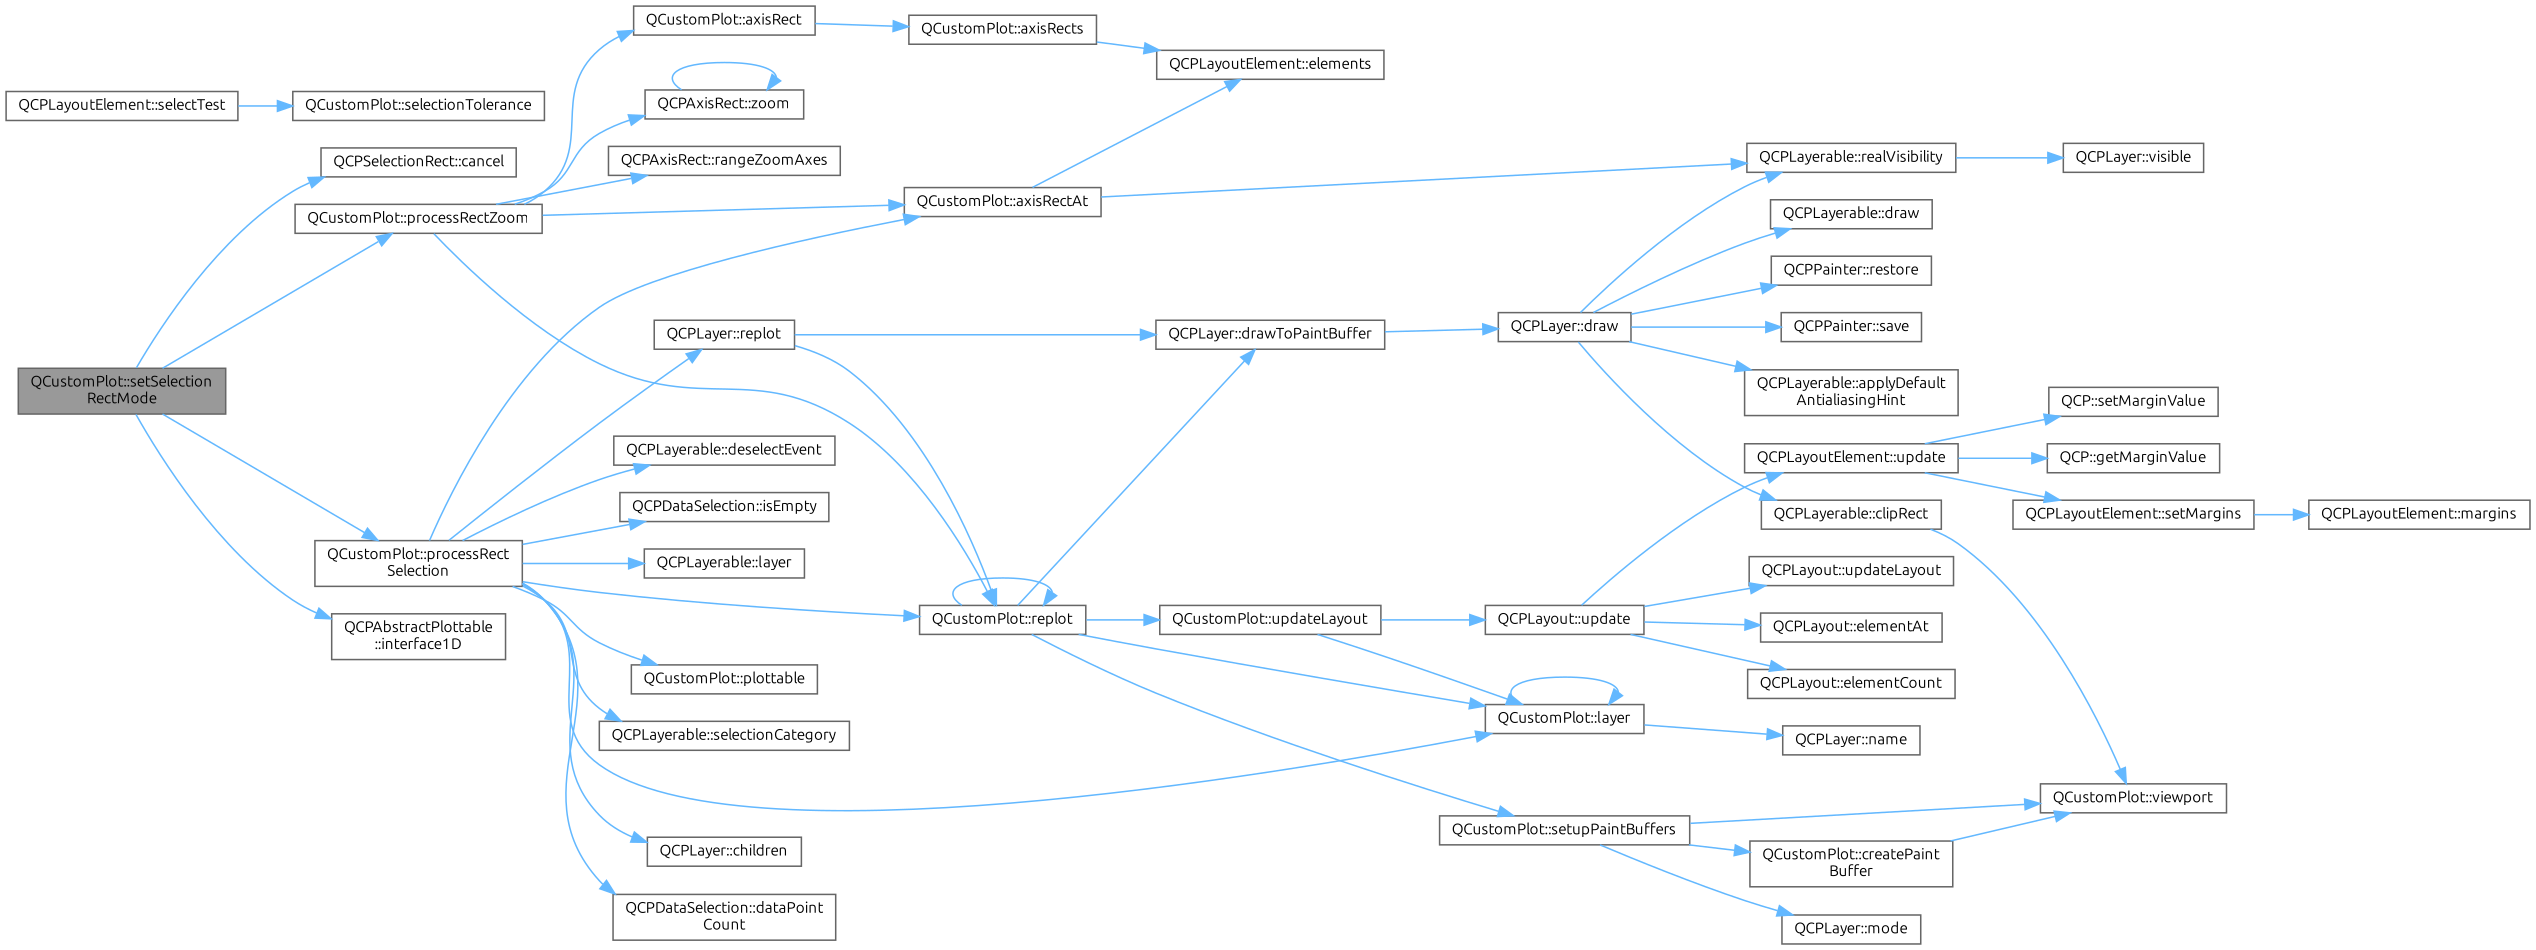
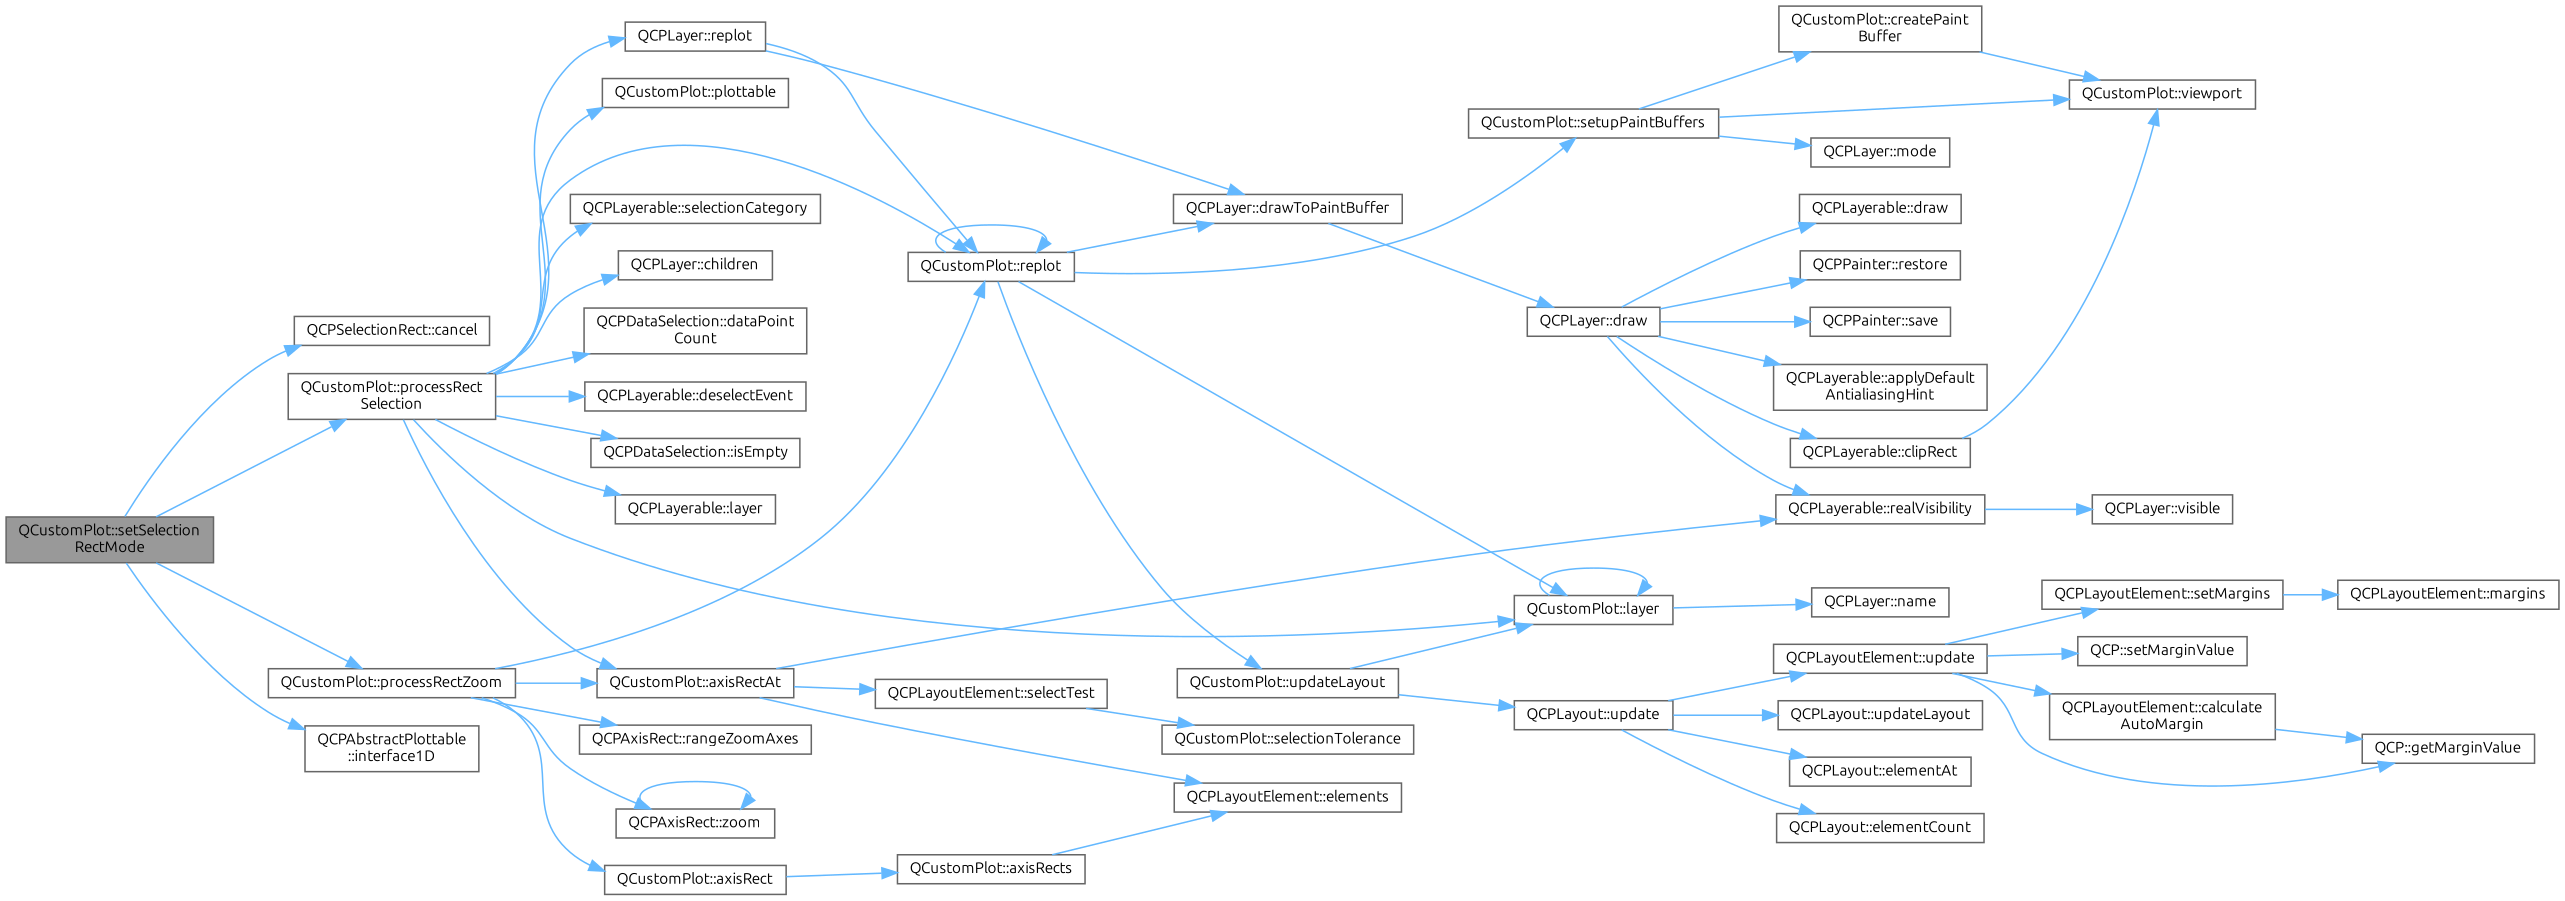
none -> (827, 688)
none -> (2162, 717)
